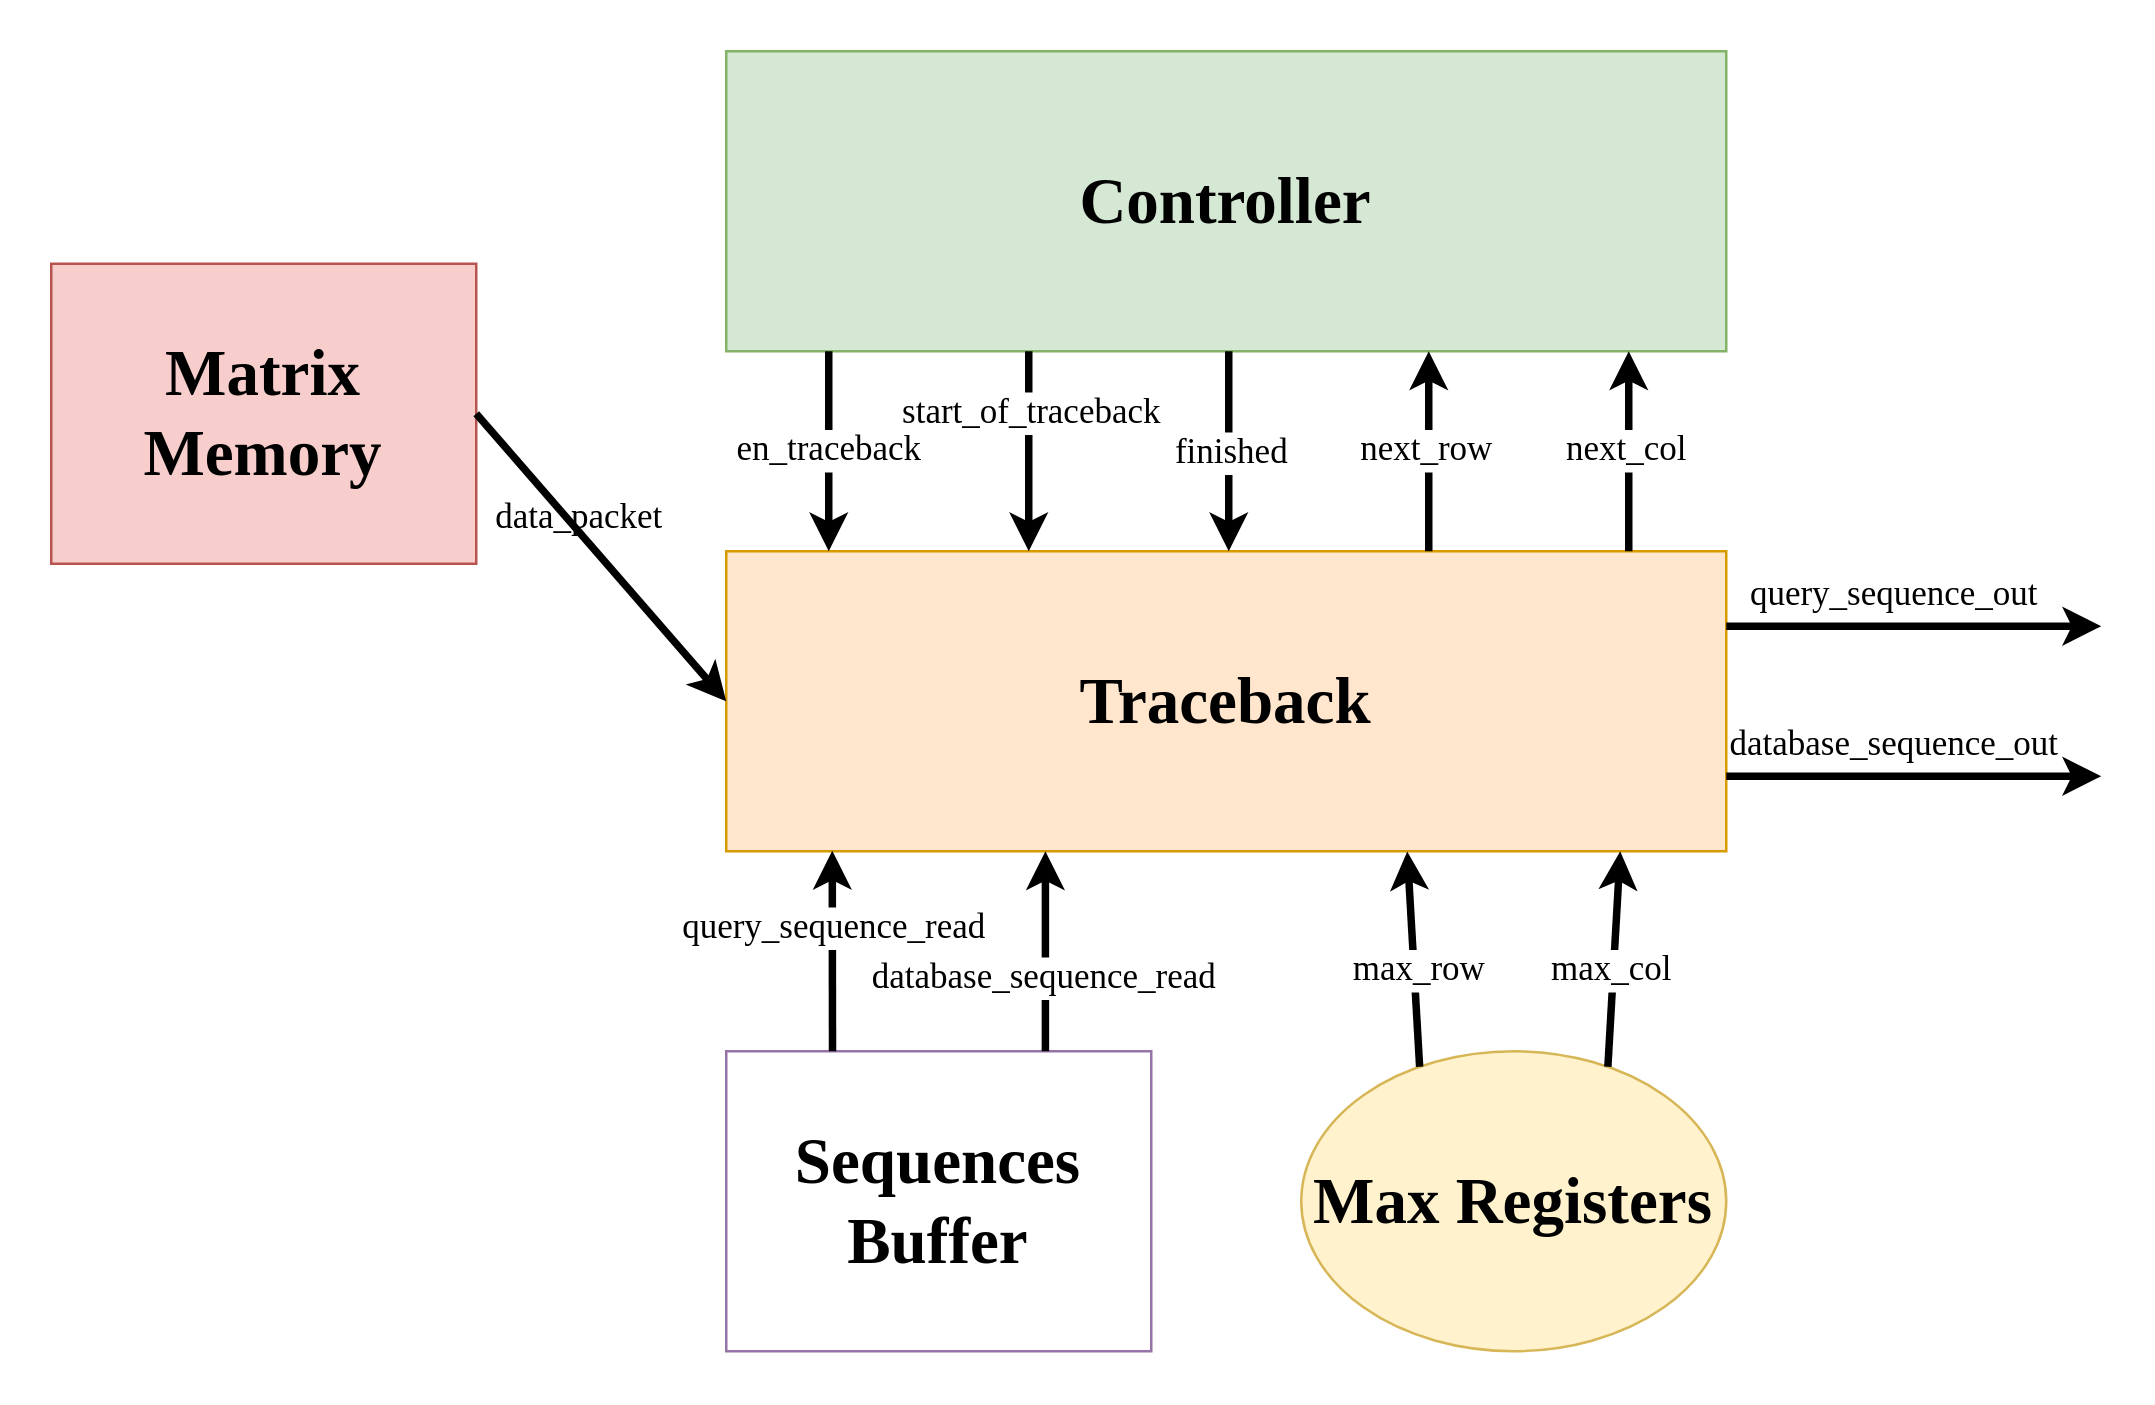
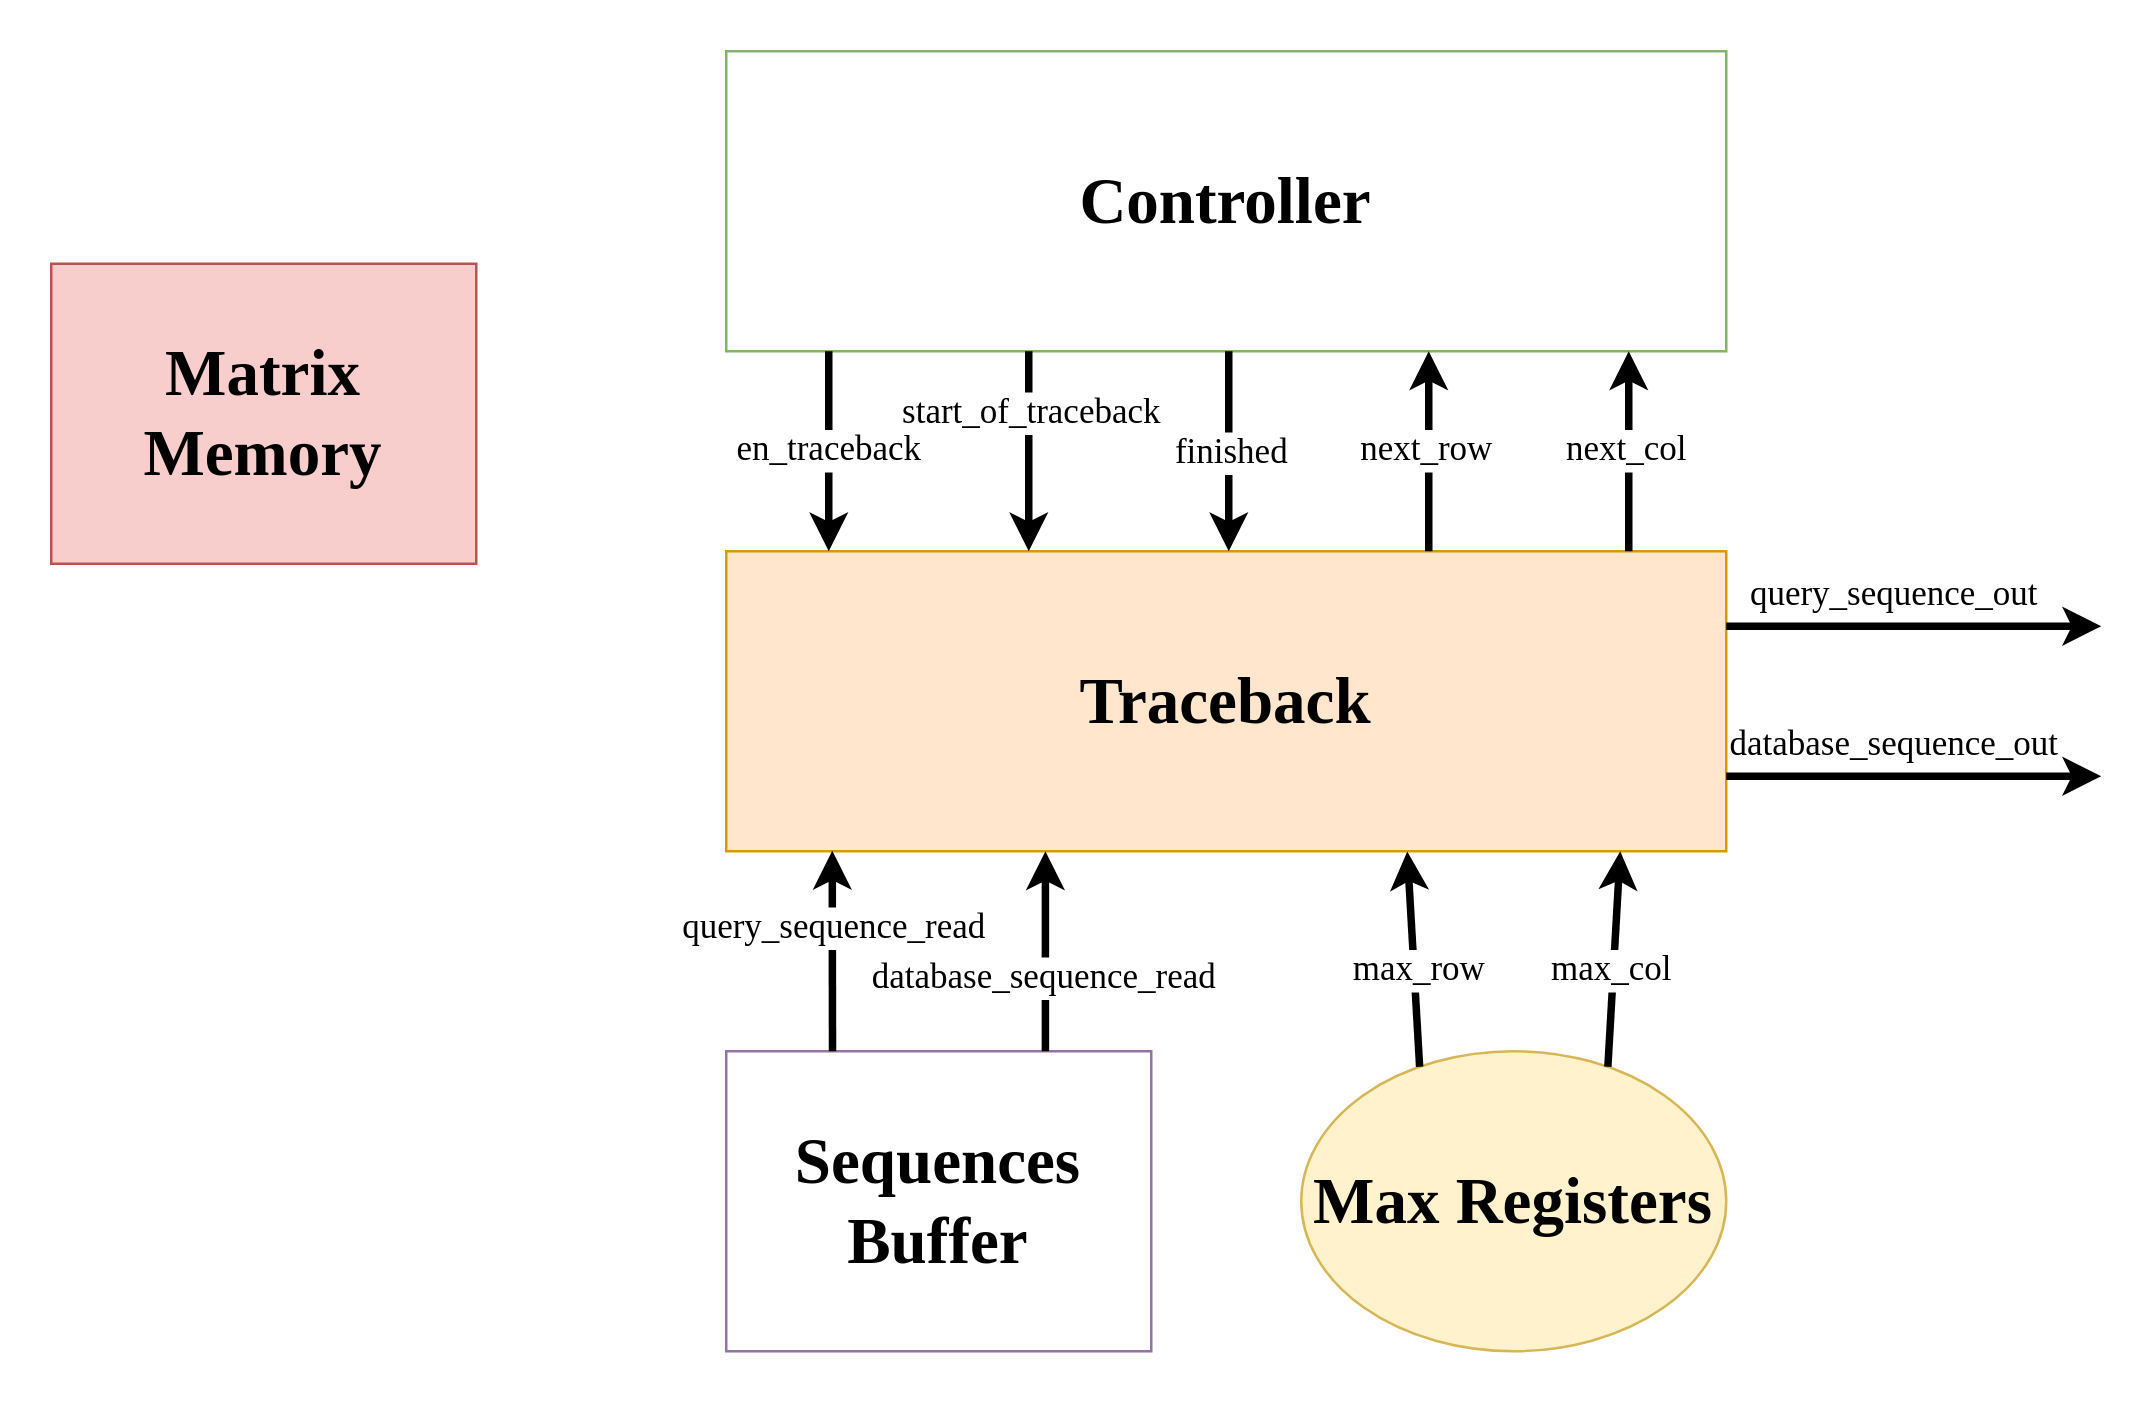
(1226, 201) -> (1226, 201)
(593, 548) -> none
